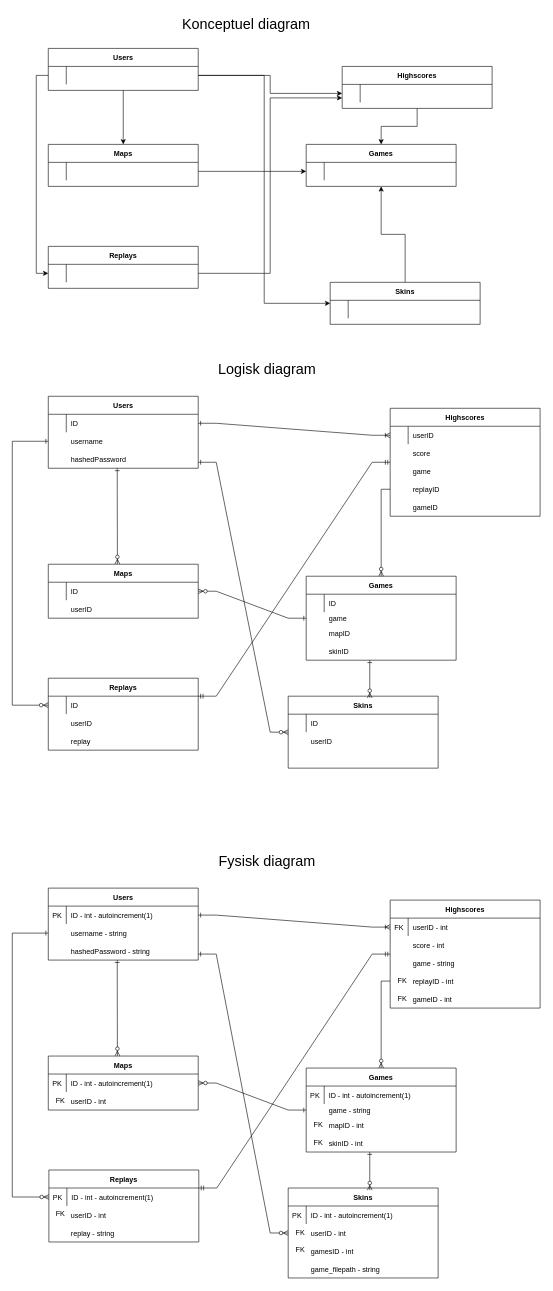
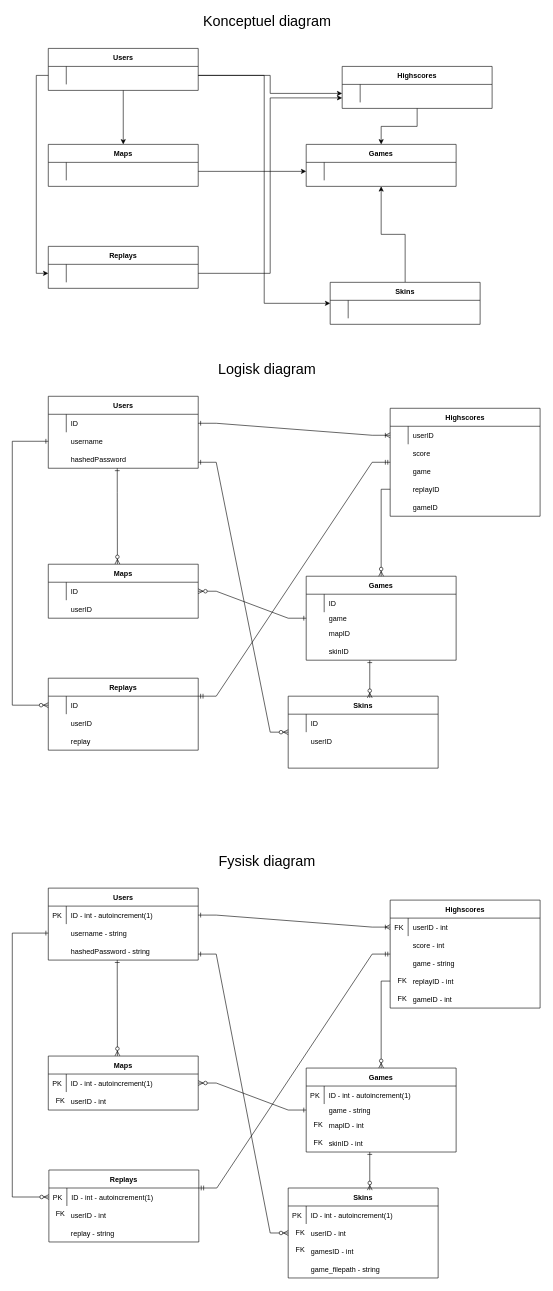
(246, 24) -> (267, 21)
